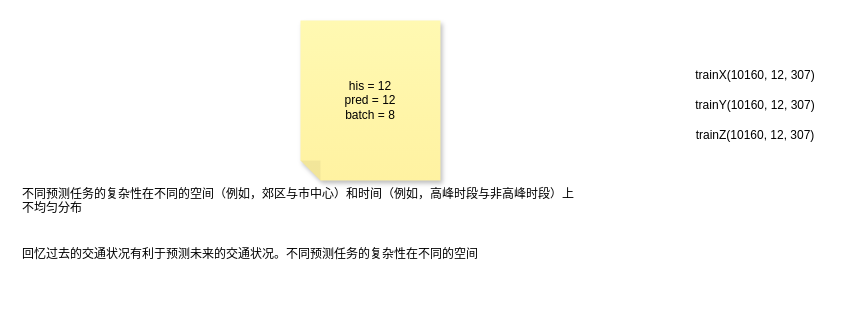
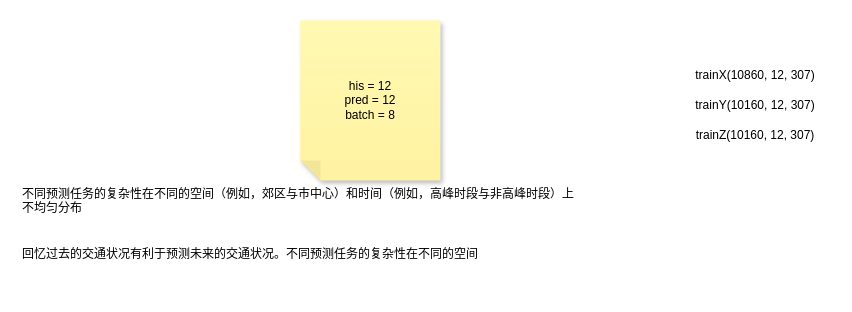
(756, 76) -> (756, 76)
